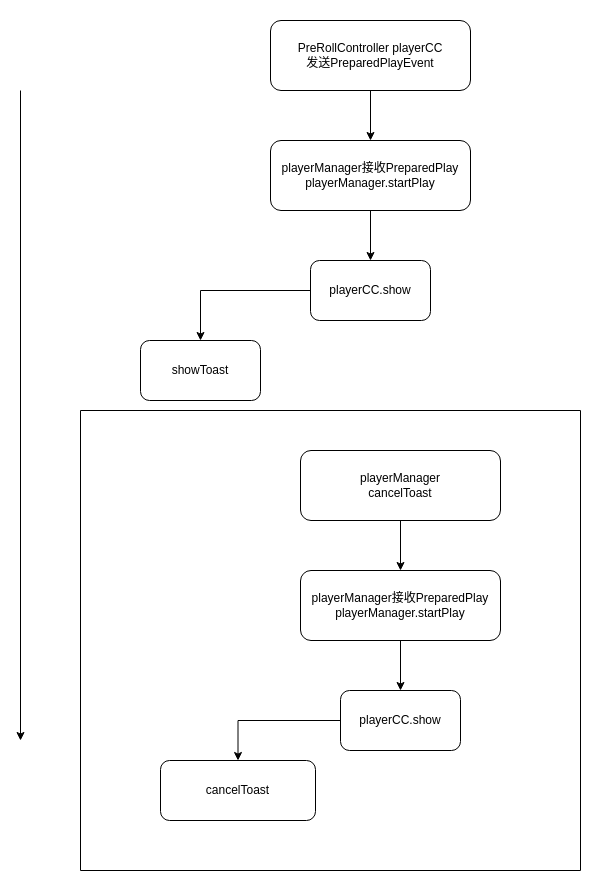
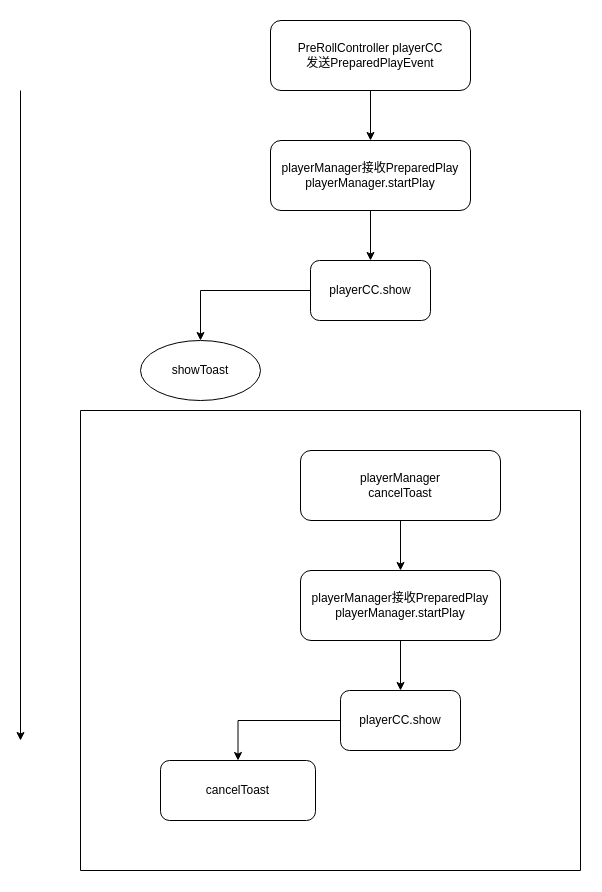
(201, 371) -> (201, 371)
